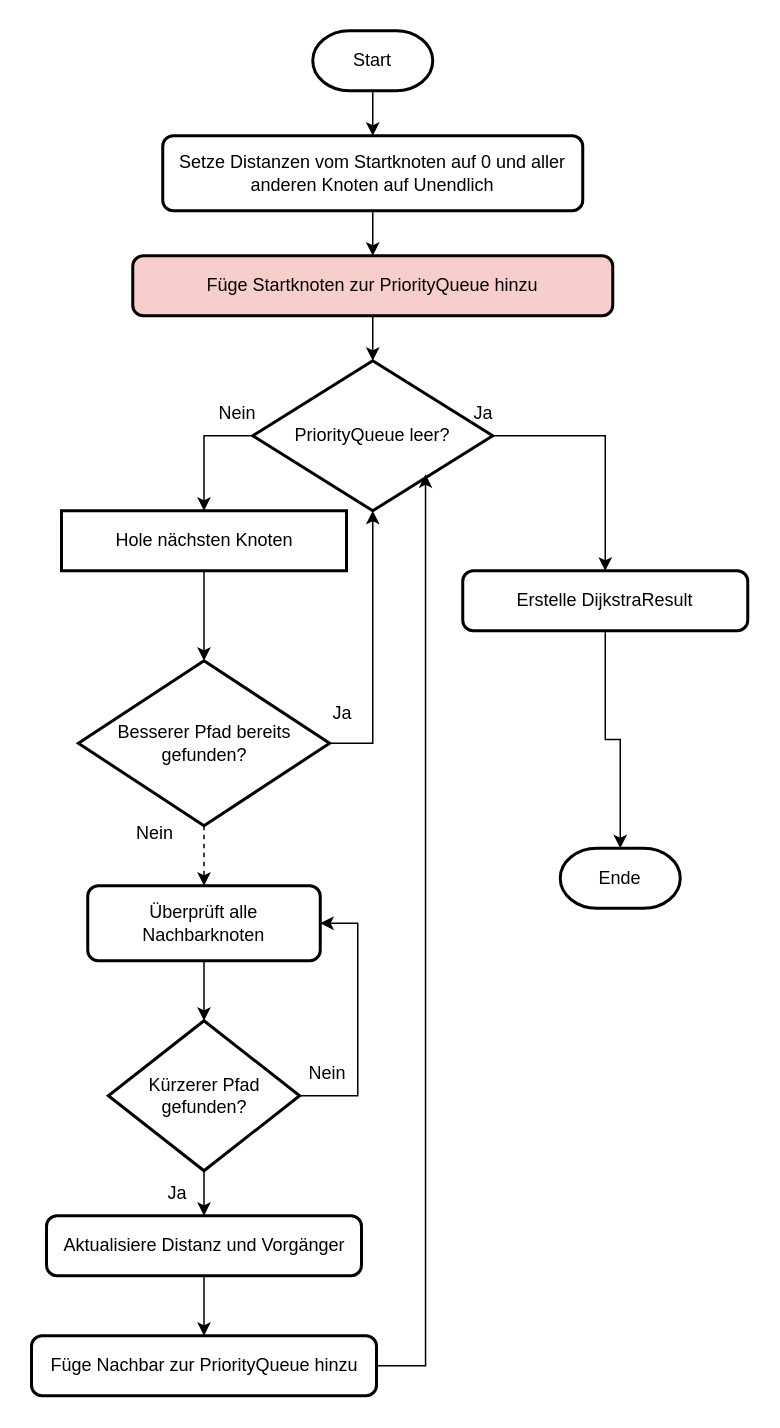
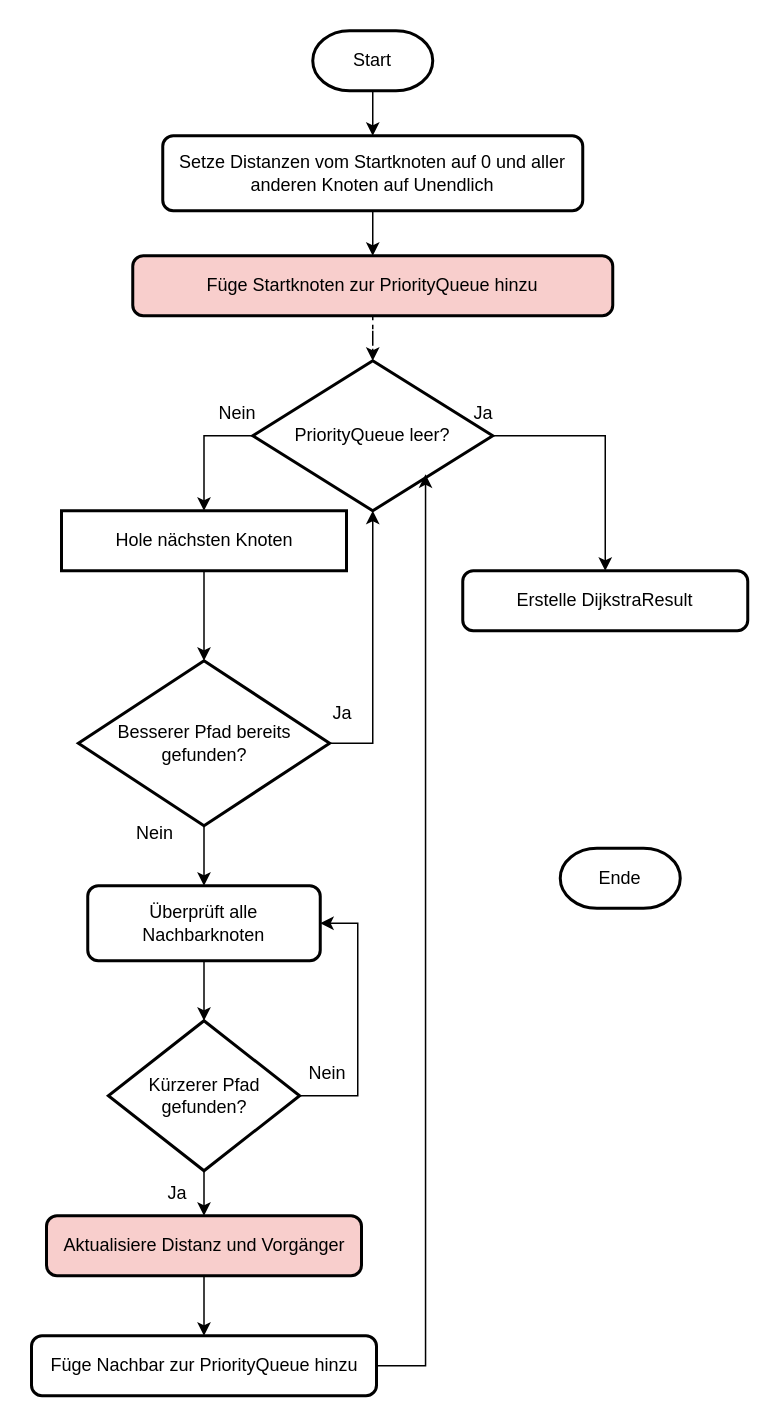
(373, 325) -> (373, 325)
(608, 740) -> none
(204, 850) -> (204, 850)
(204, 1246) -> (204, 1246)
